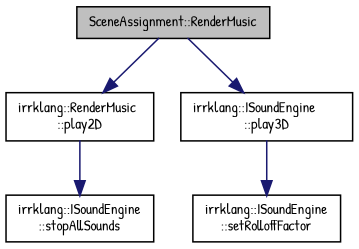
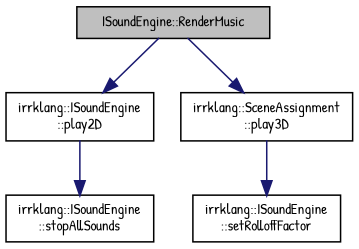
(173, 23) -> (173, 23)
(80, 117) -> (80, 117)
(267, 117) -> (267, 117)
